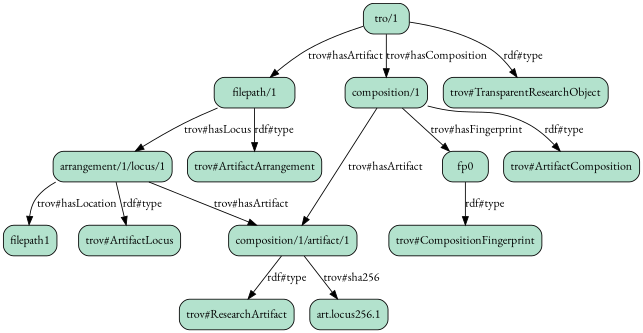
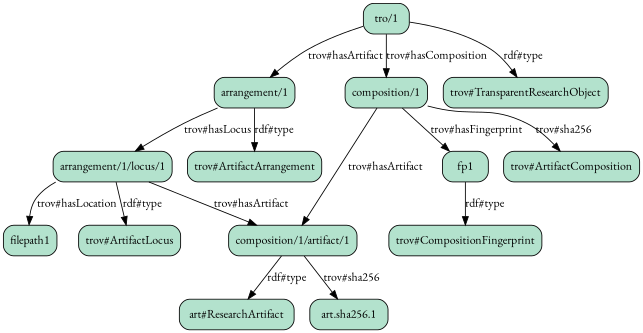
(255, 93) -> (255, 93)
(564, 130) -> (564, 130)
(465, 167) -> (465, 167)
(237, 315) -> (237, 315)
(349, 315) -> (349, 315)
